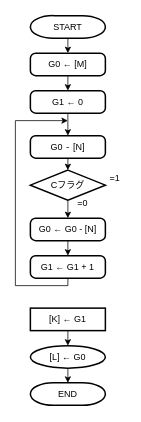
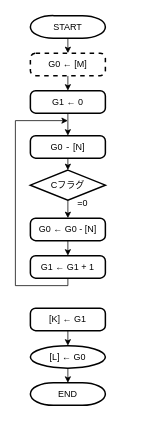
(68, 64) -> (68, 64)
(115, 178) -> none
(68, 319) -> (68, 319)
